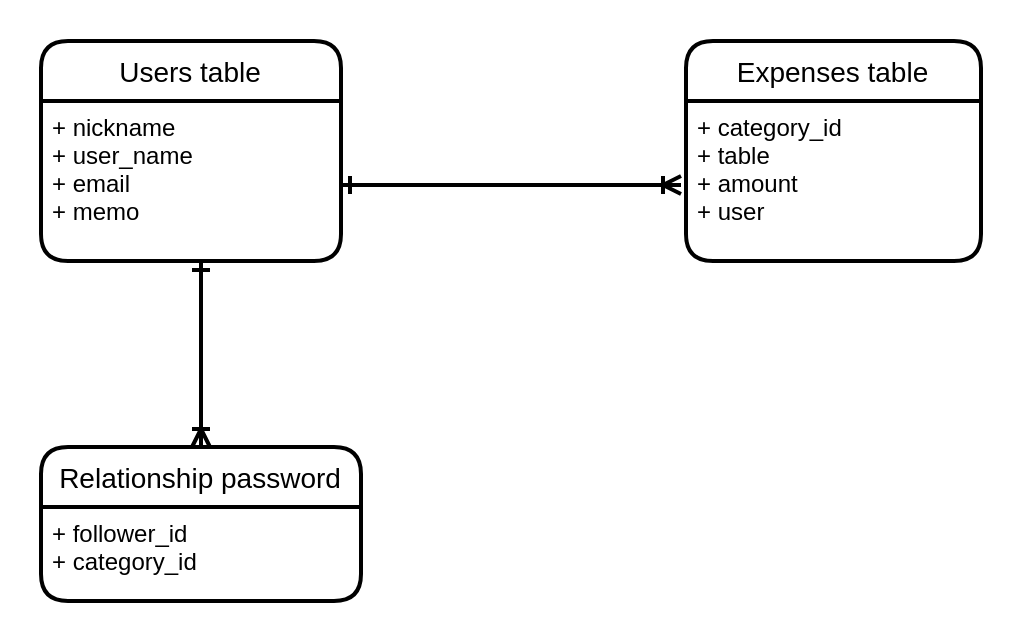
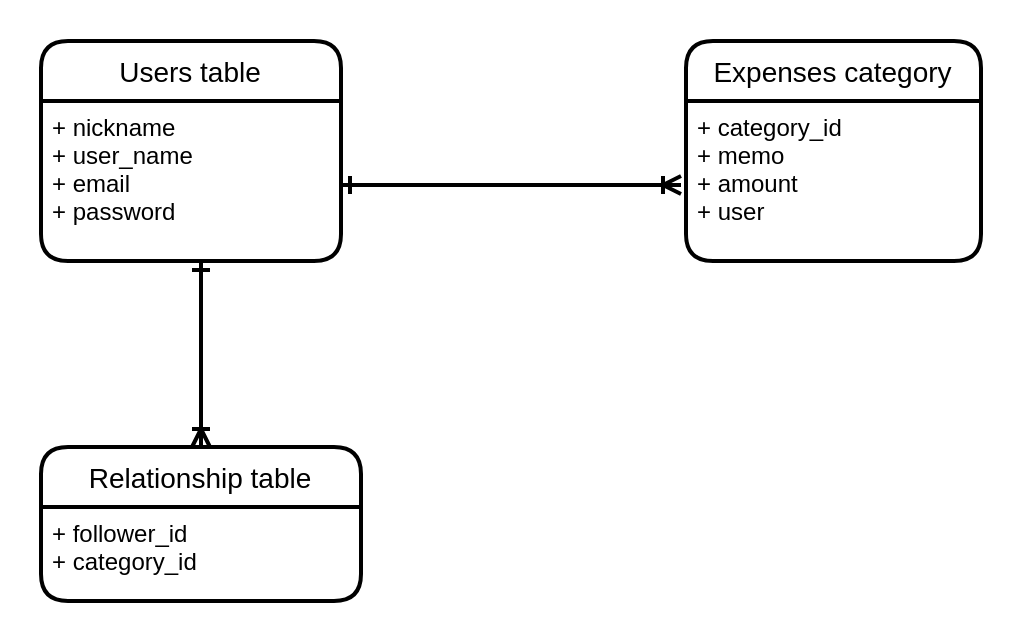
(833, 73) -> (833, 73)
(113, 128) -> (113, 128)
(778, 128) -> (778, 128)
(200, 479) -> (200, 479)
